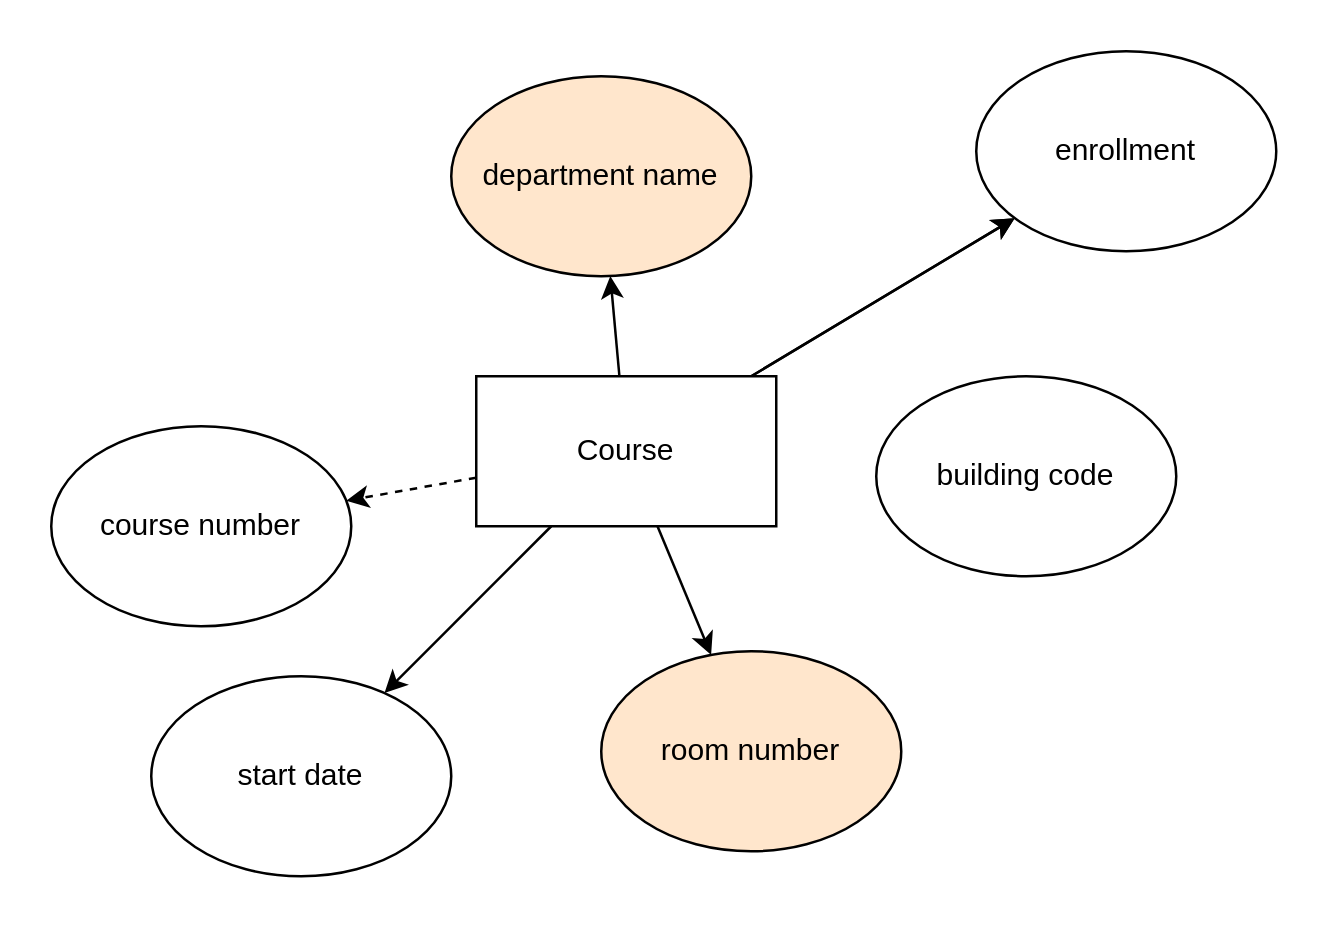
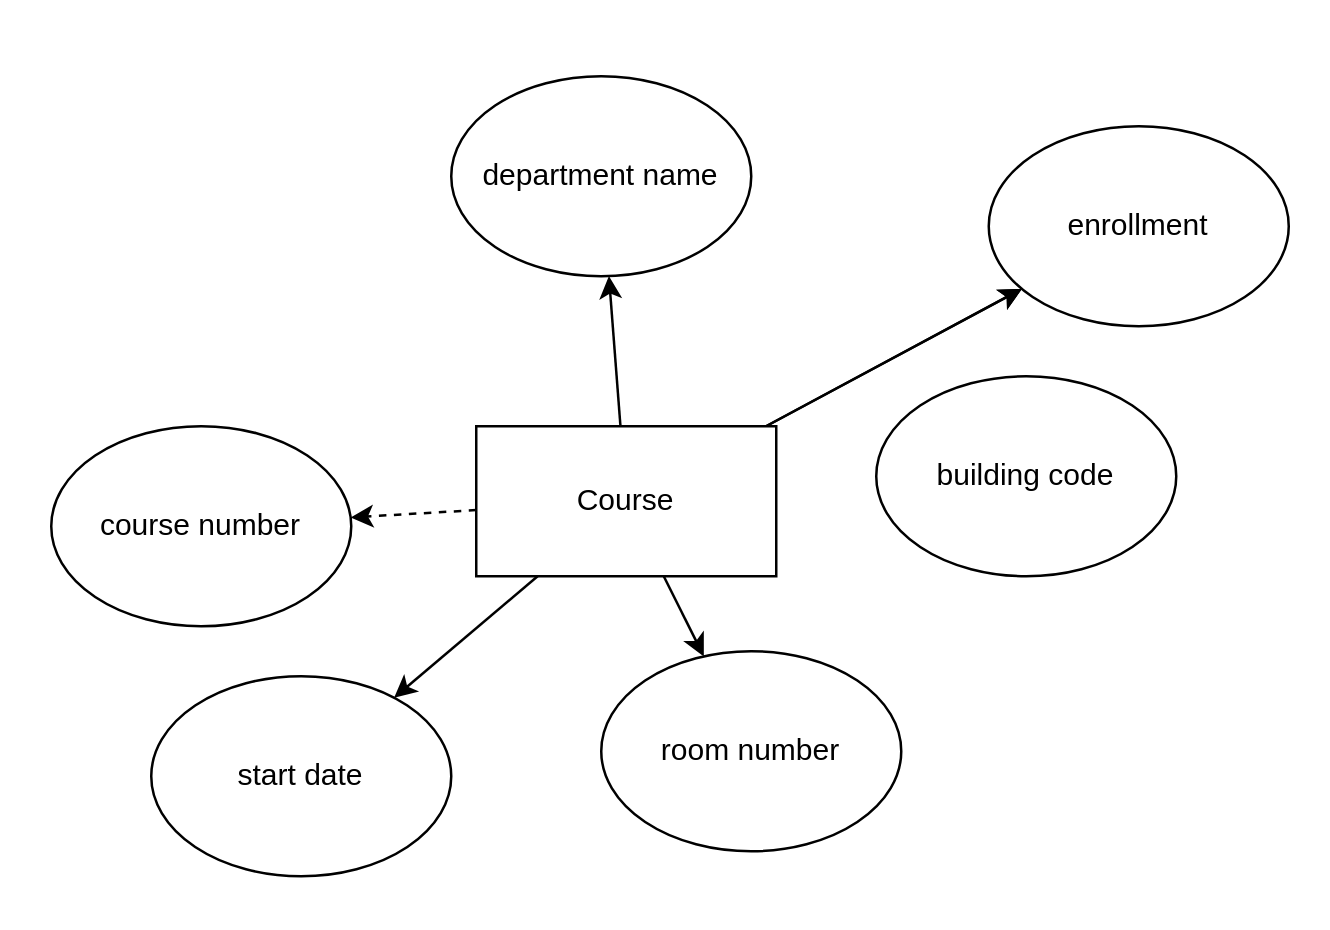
(1126, 151) -> (1139, 226)
(601, 176) -> (601, 176)
(626, 451) -> (626, 501)
(751, 751) -> (751, 751)
